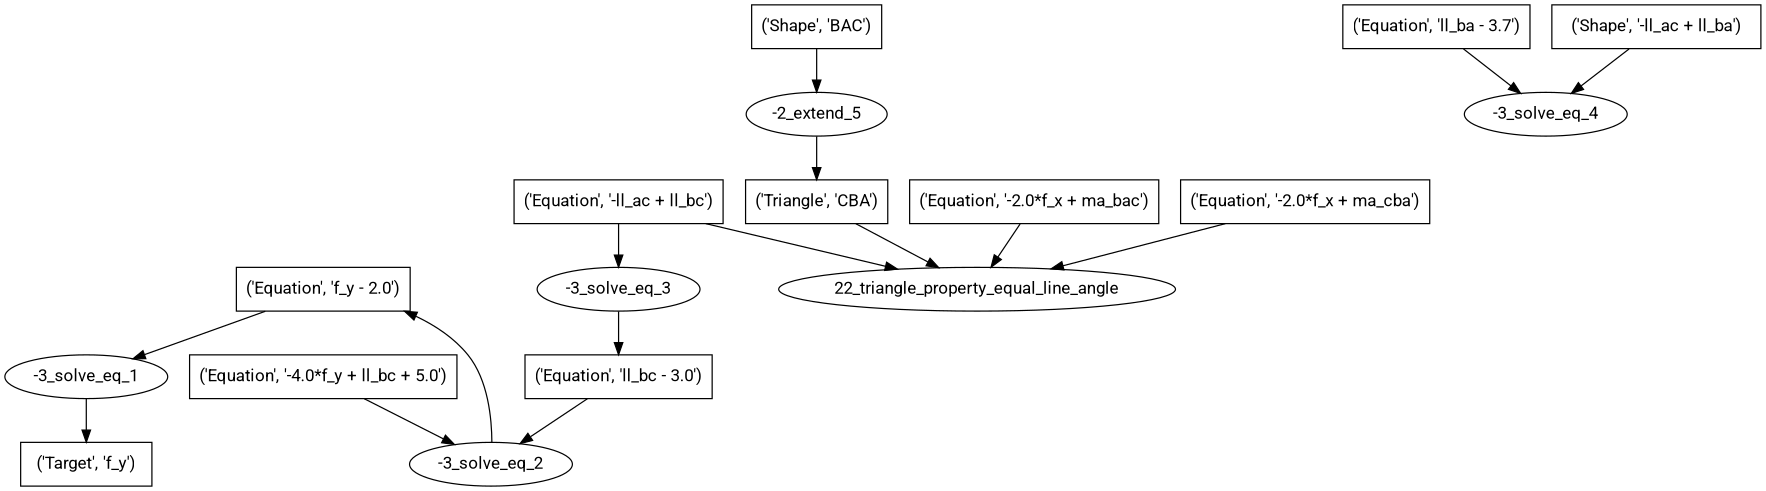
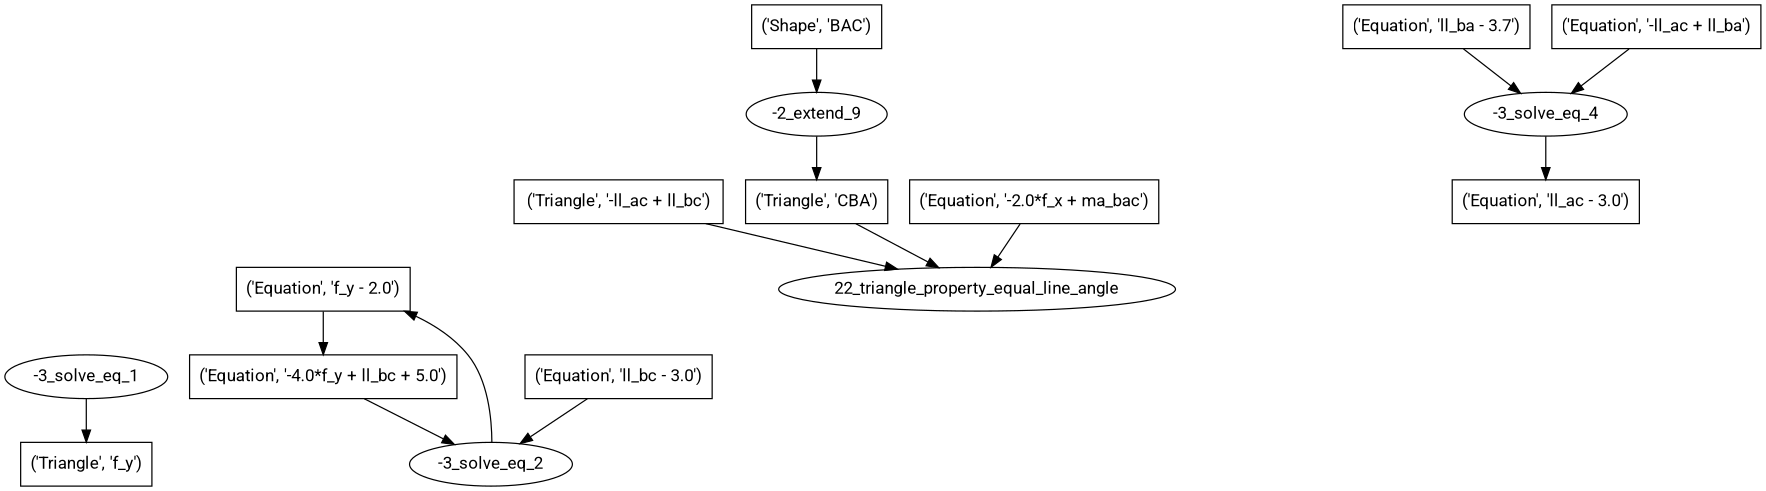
(1656, 27) -> (1656, 27)
(817, 114) -> (817, 114)
(619, 202) -> (619, 202)
(1305, 202) -> none
none -> (1546, 202)
(619, 289) -> none
(205, 333) -> (323, 327)
(86, 464) -> (86, 464)
